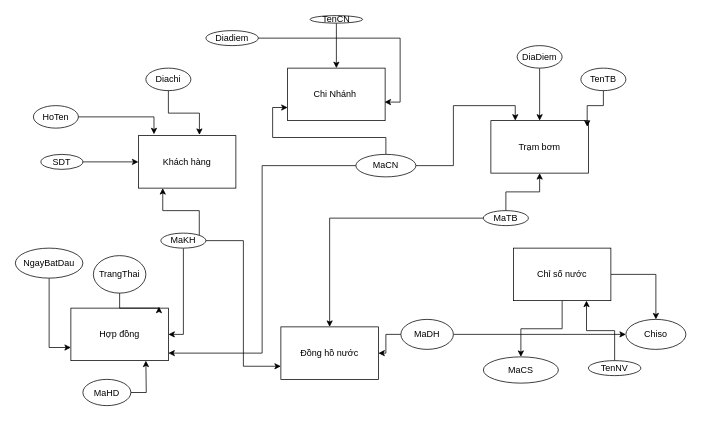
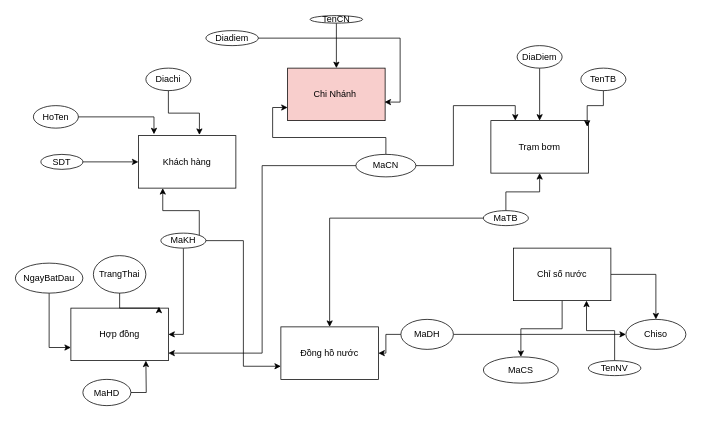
(336, 94) -> (336, 94)
(49, 263) -> (49, 278)
